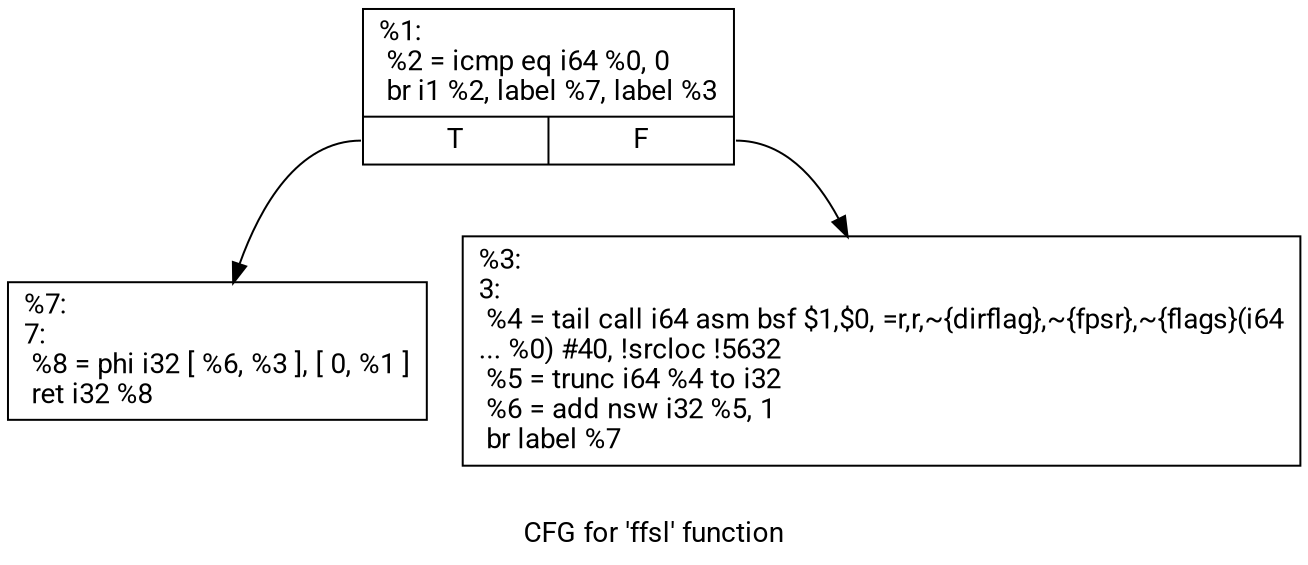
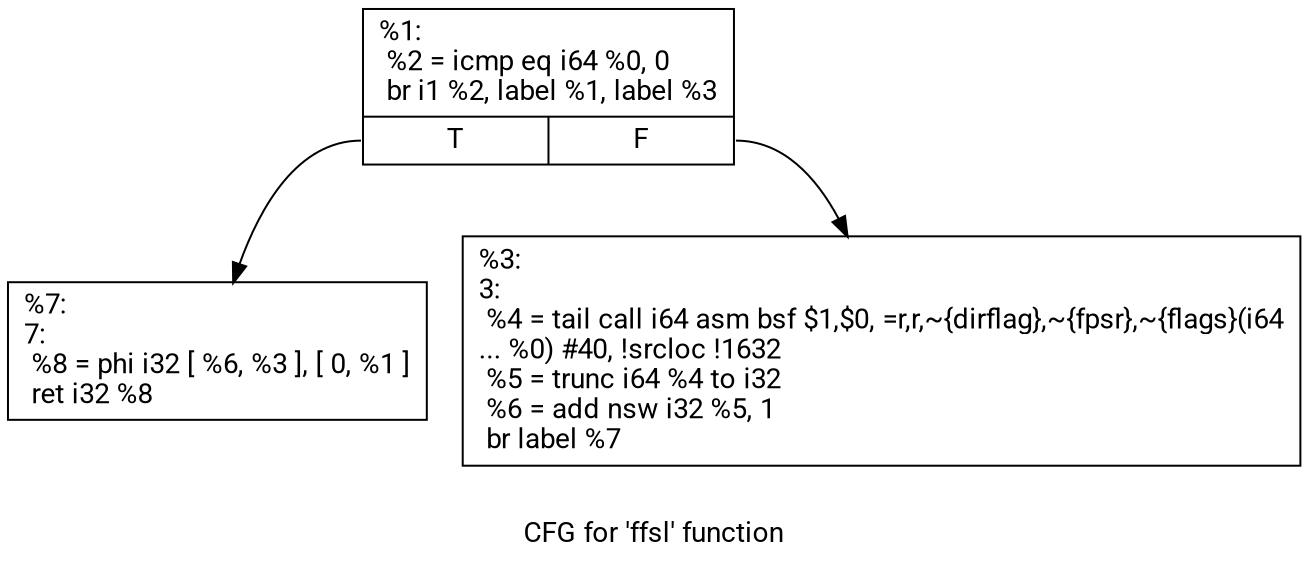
(548, 92) -> (548, 92)
(630, 350) -> (630, 350)
